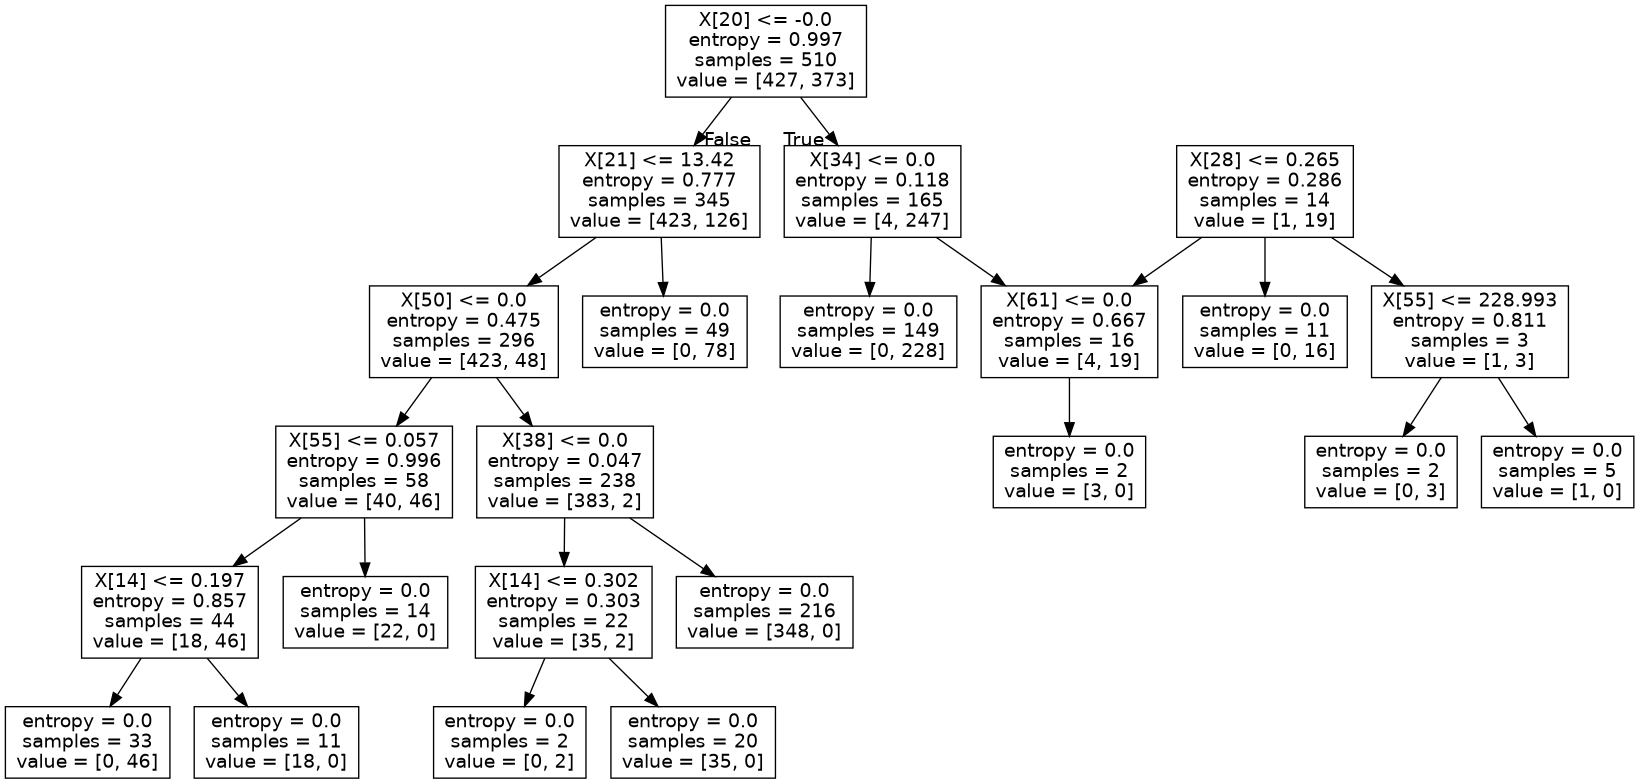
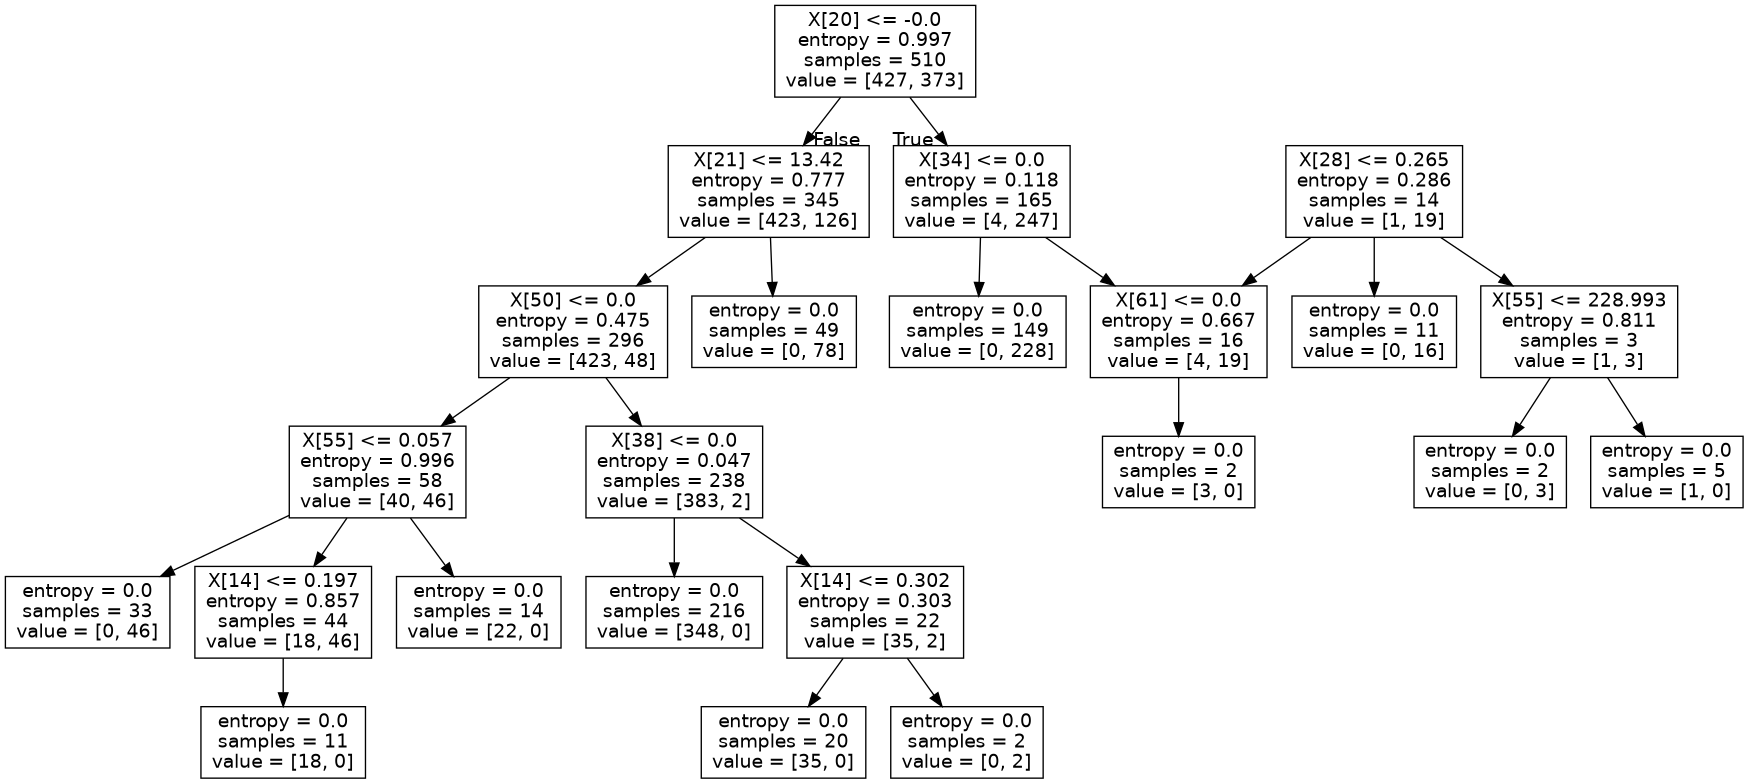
(129, 676) -> (231, 543)
